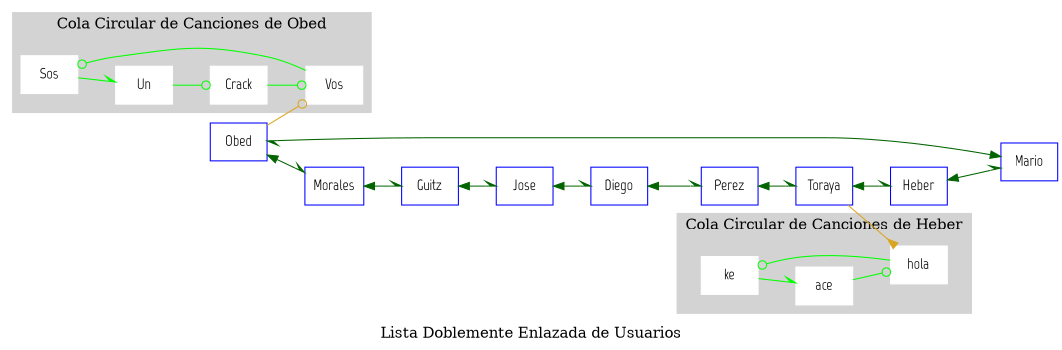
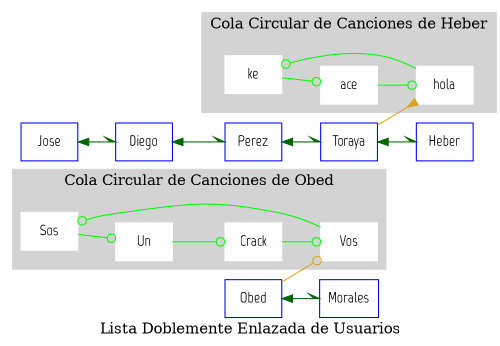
(92, 79) -> (93, 236)
(1029, 162) -> none
(430, 186) -> none
(772, 280) -> (297, 79)
